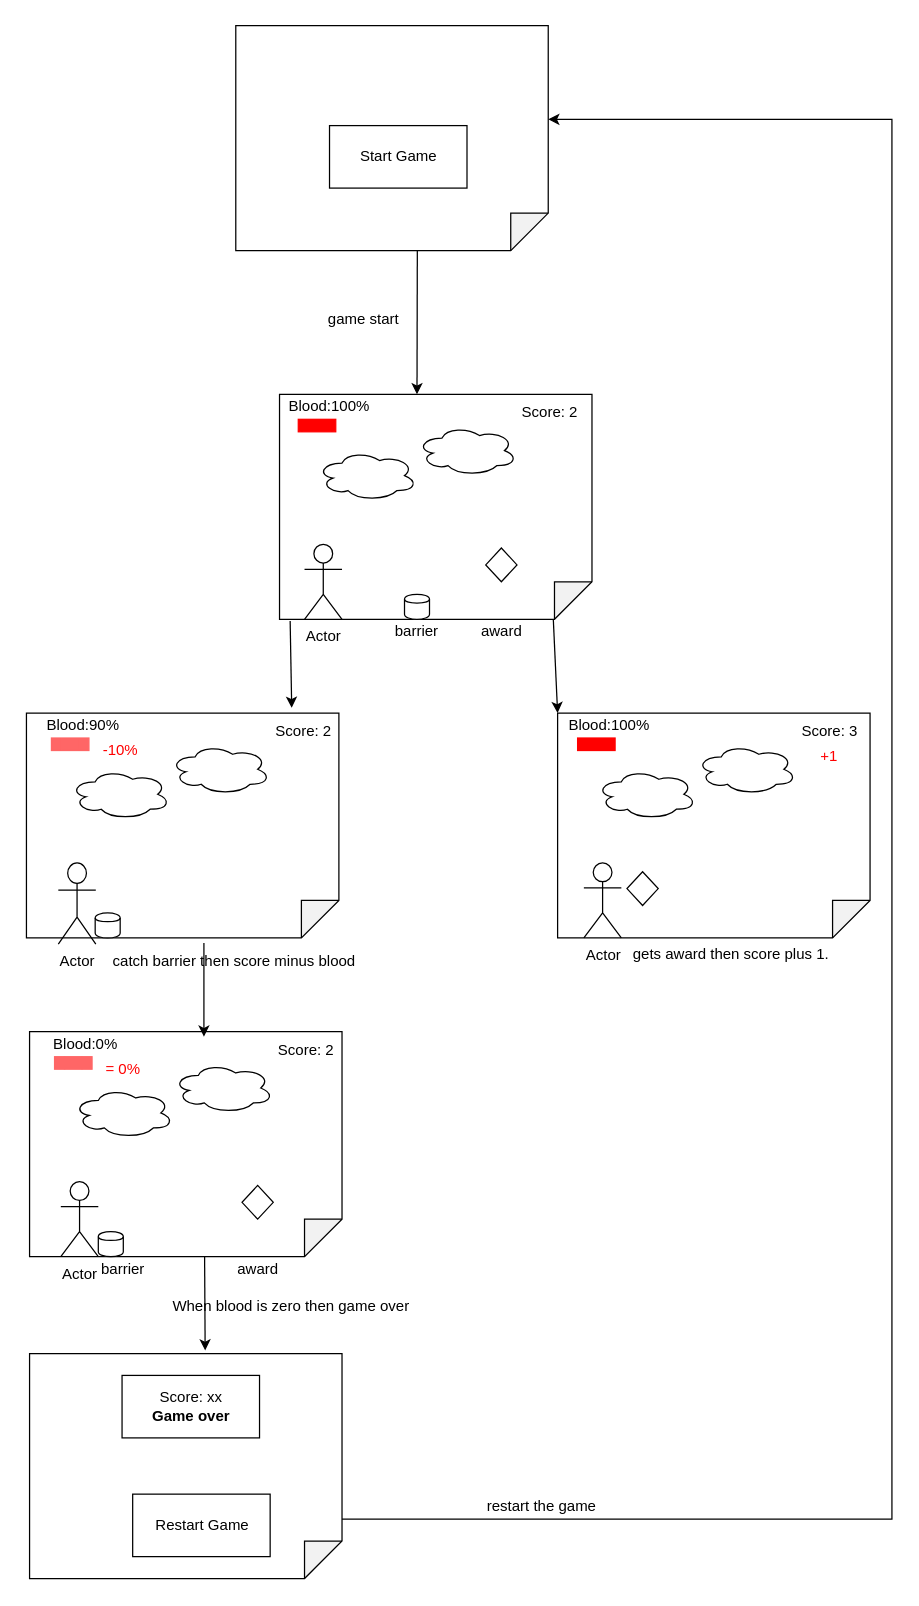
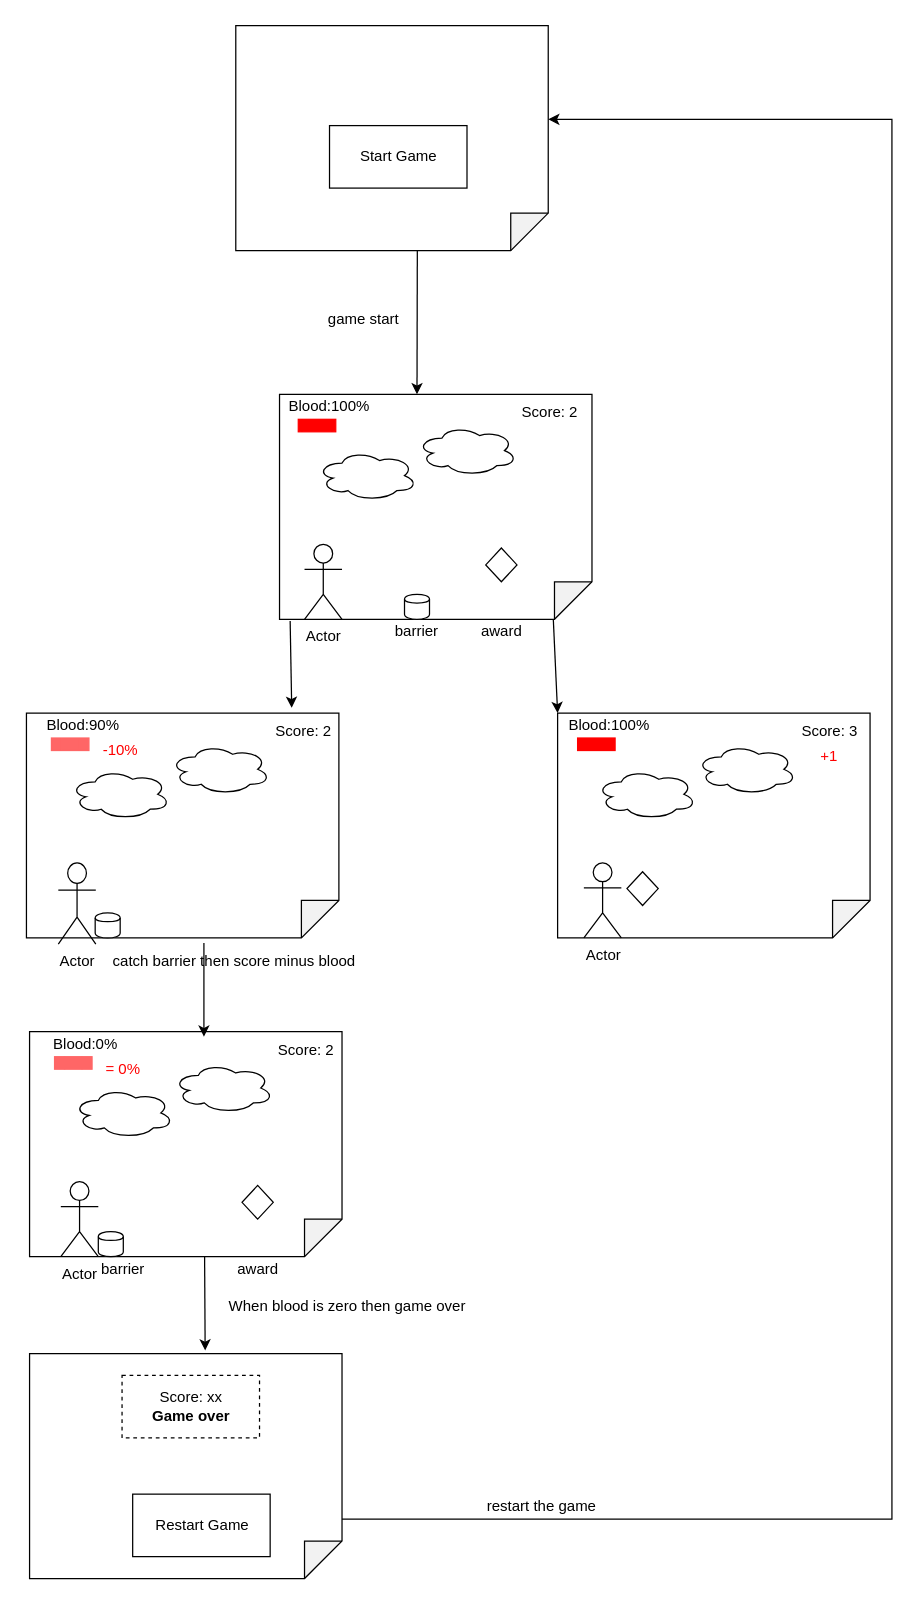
(731, 954) -> none
(291, 1307) -> (347, 1307)
(191, 1407) -> (191, 1407)
